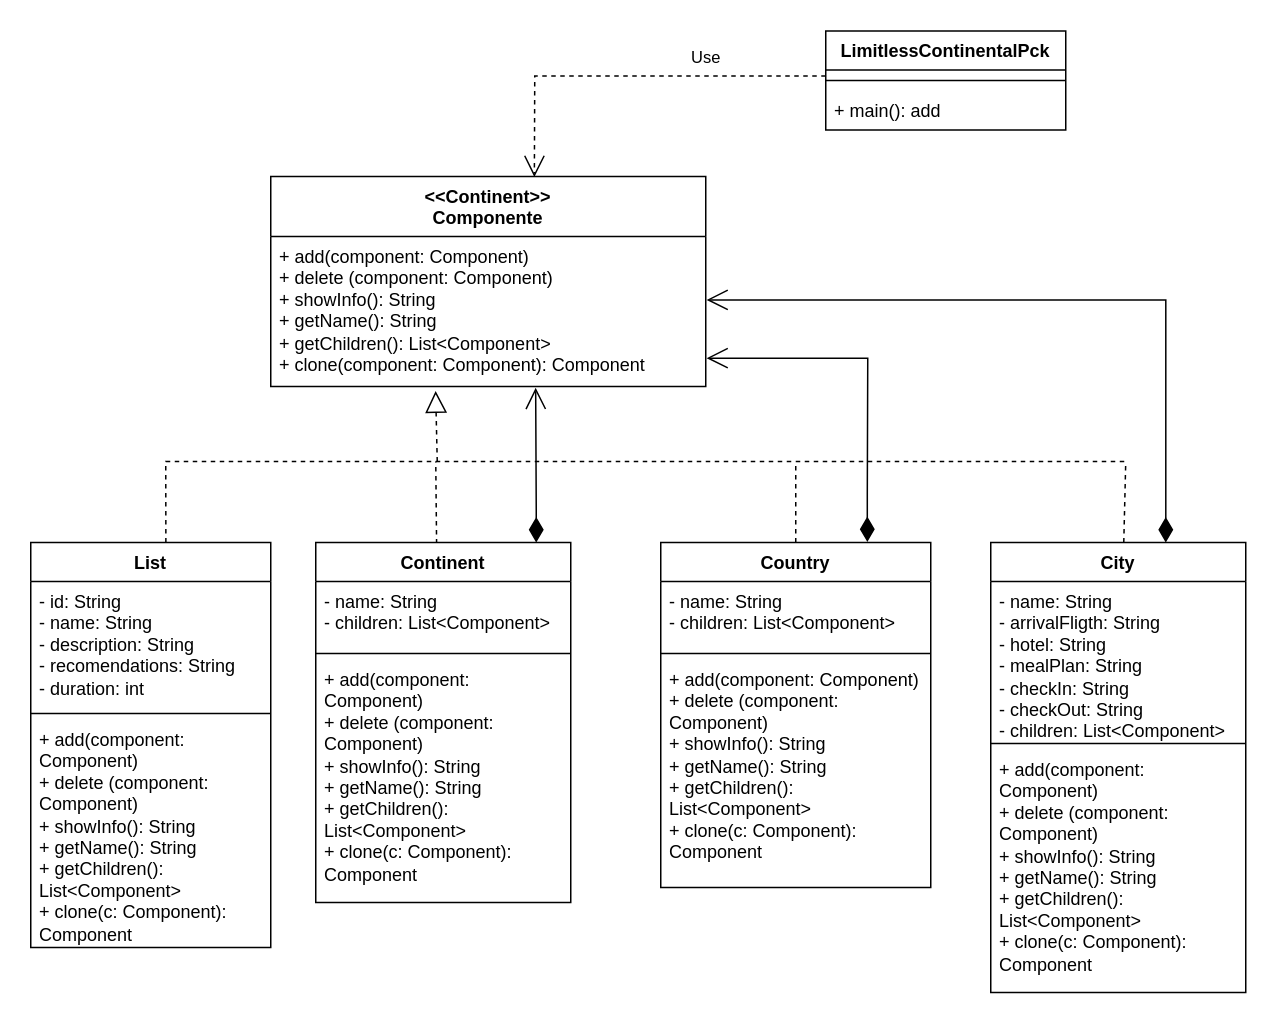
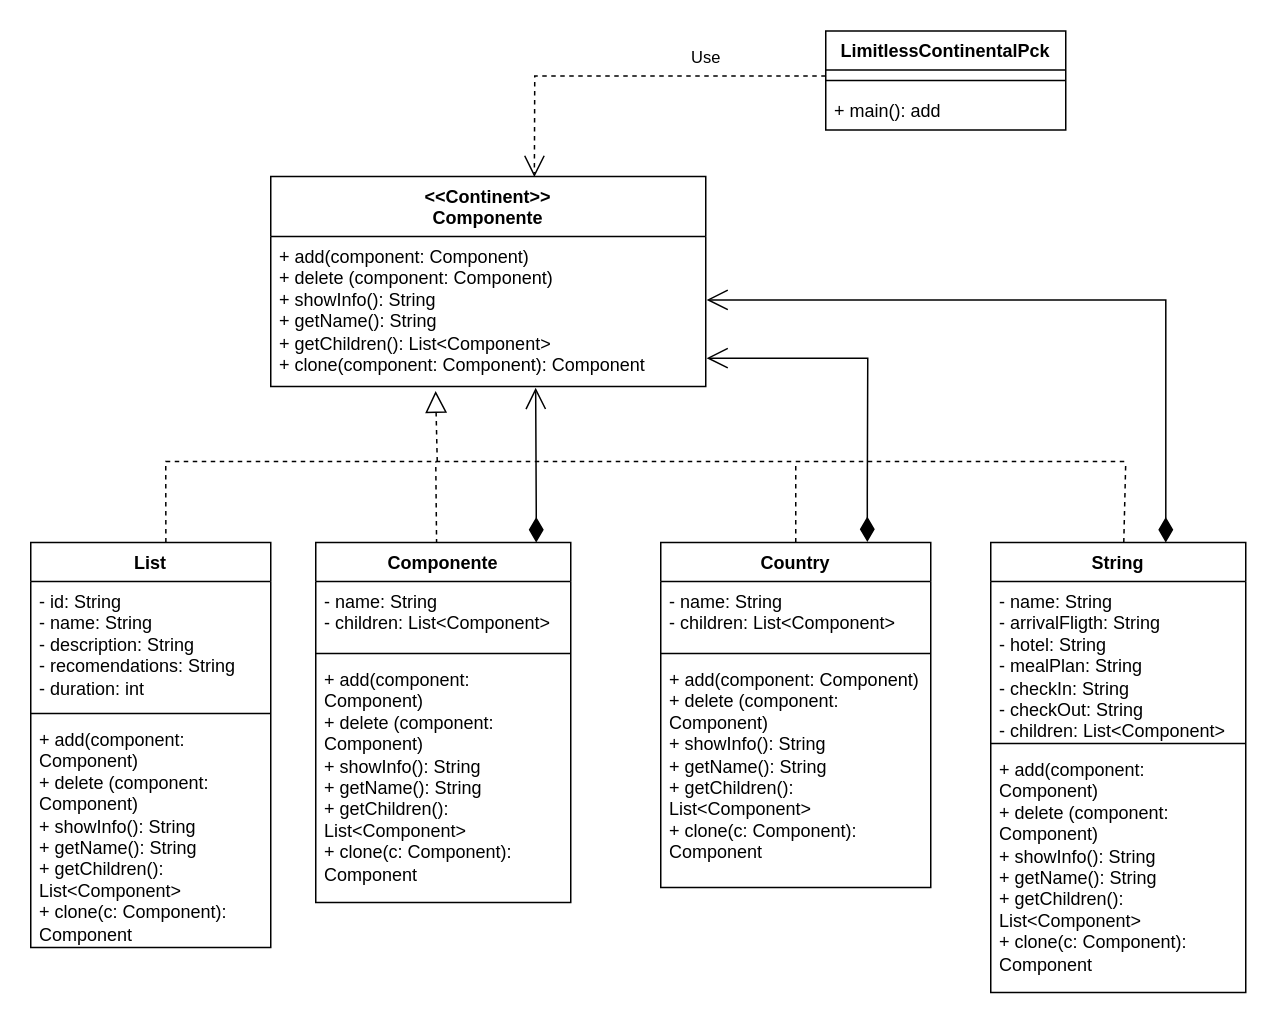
(443, 564) -> (443, 564)
(1118, 564) -> (1118, 564)
